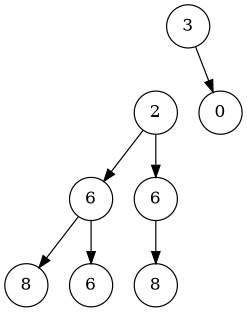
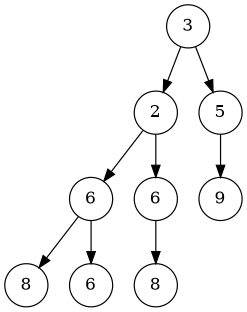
none -> (174, 64)
(221, 113) -> (221, 113)
none -> (221, 199)
